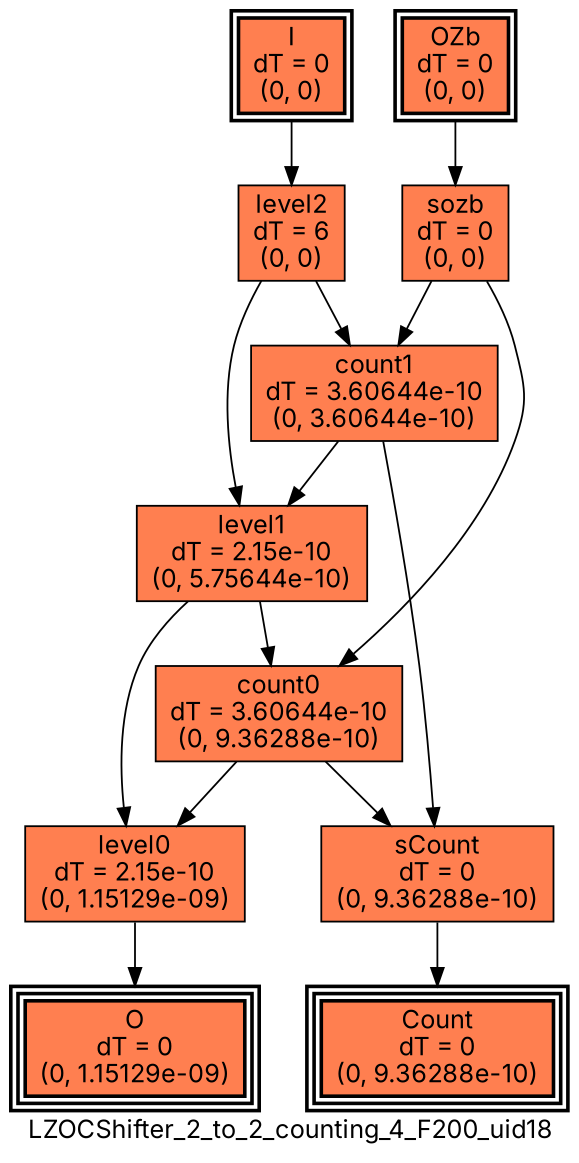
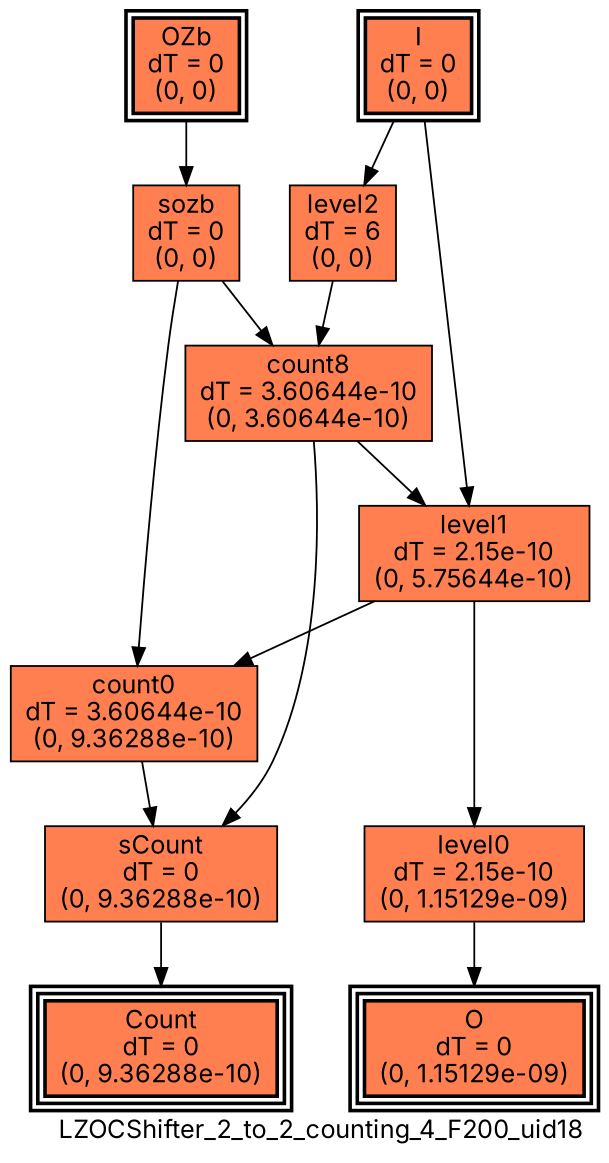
(228, 381) -> (446, 304)
(374, 393) -> (309, 393)
(213, 787) -> none
